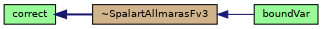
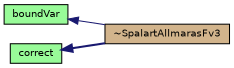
(241, 14) -> (92, 23)
